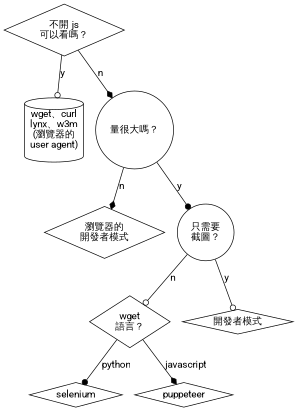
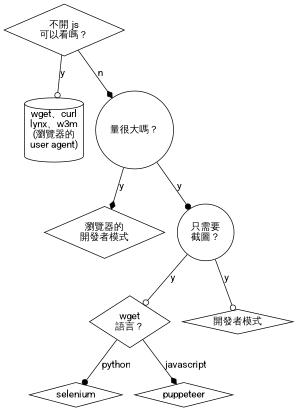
(122, 186) -> (122, 186)
(173, 278) -> (173, 278)
